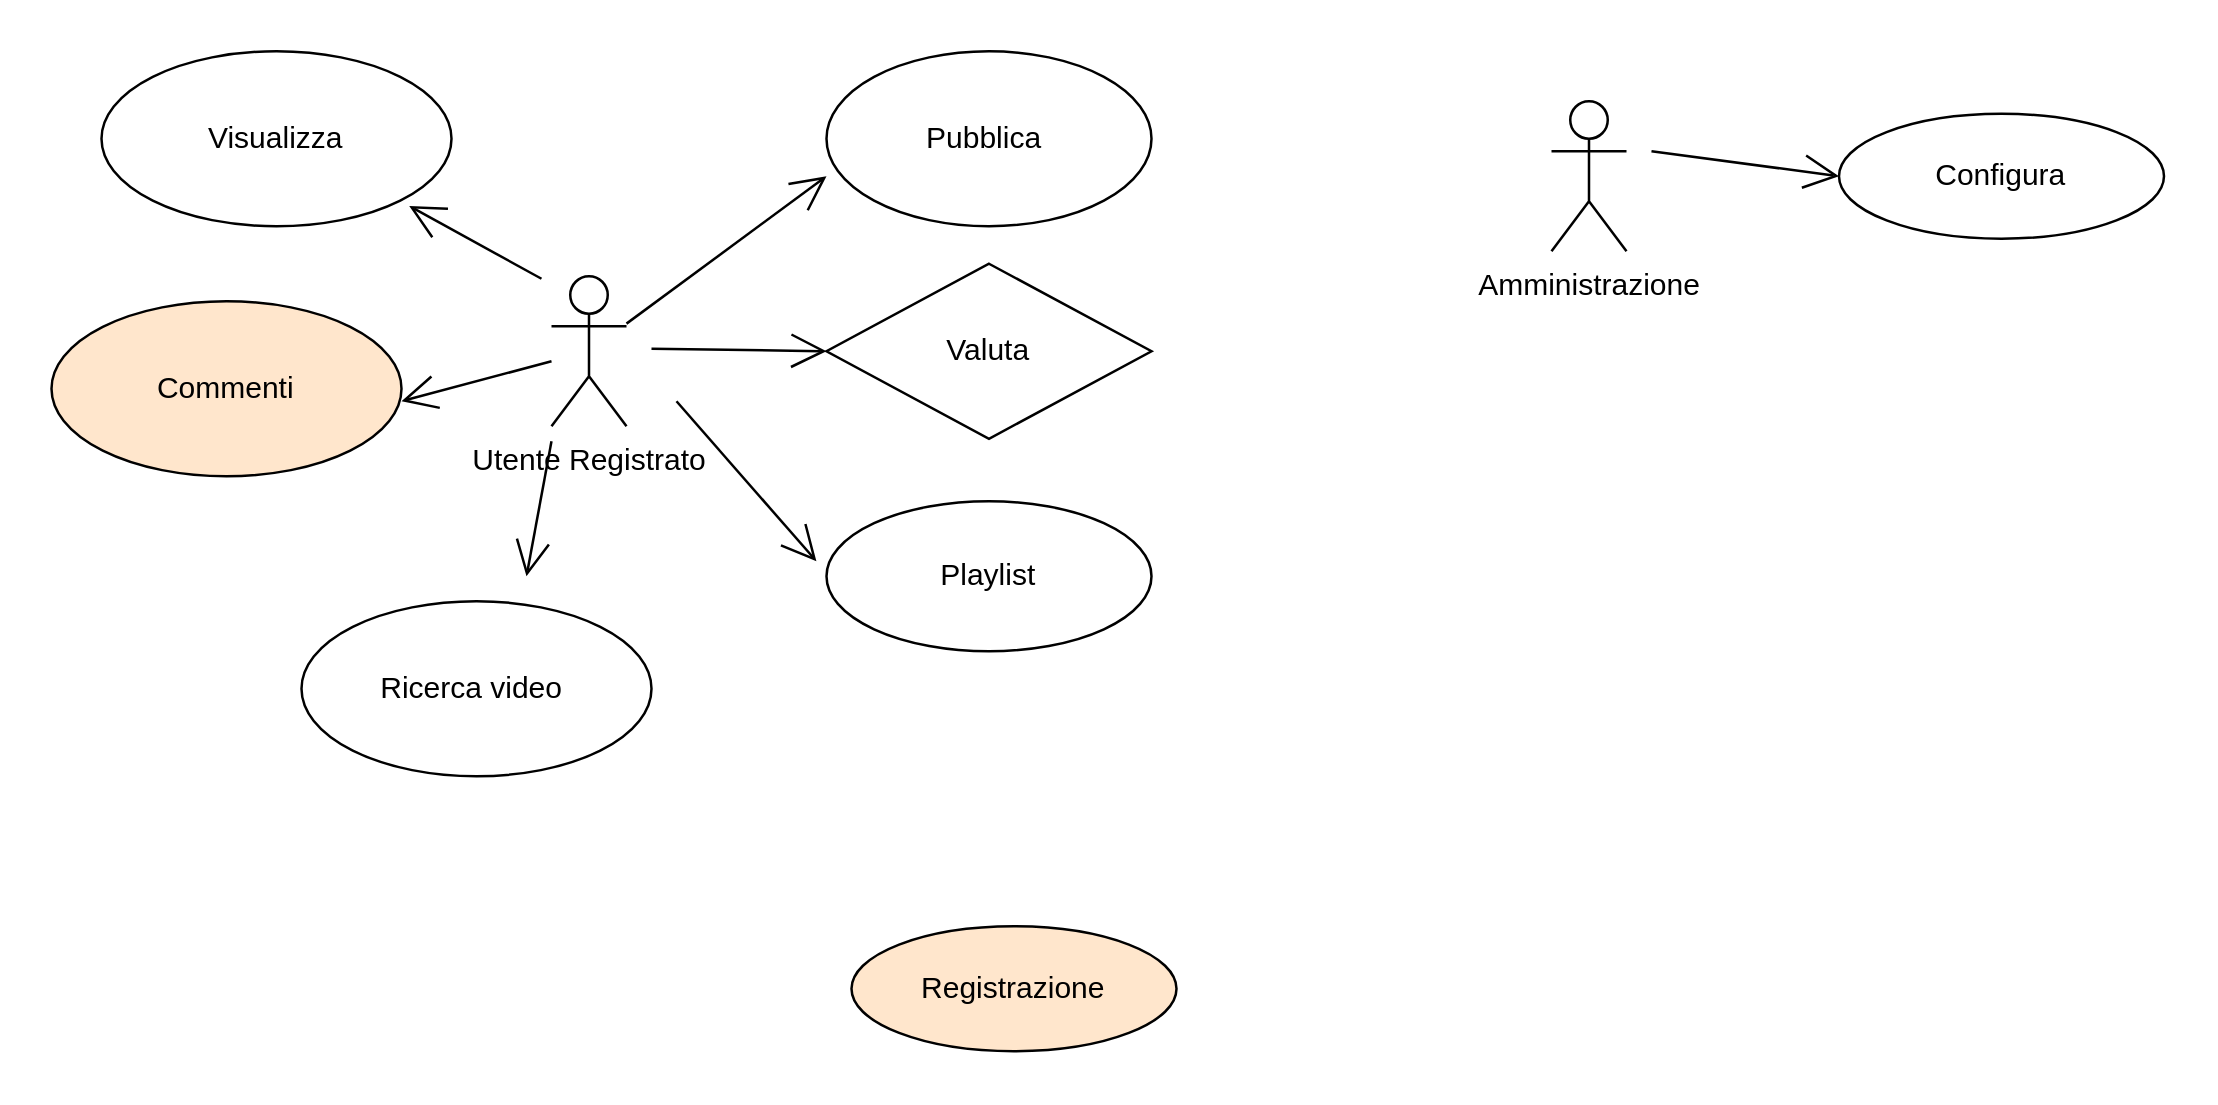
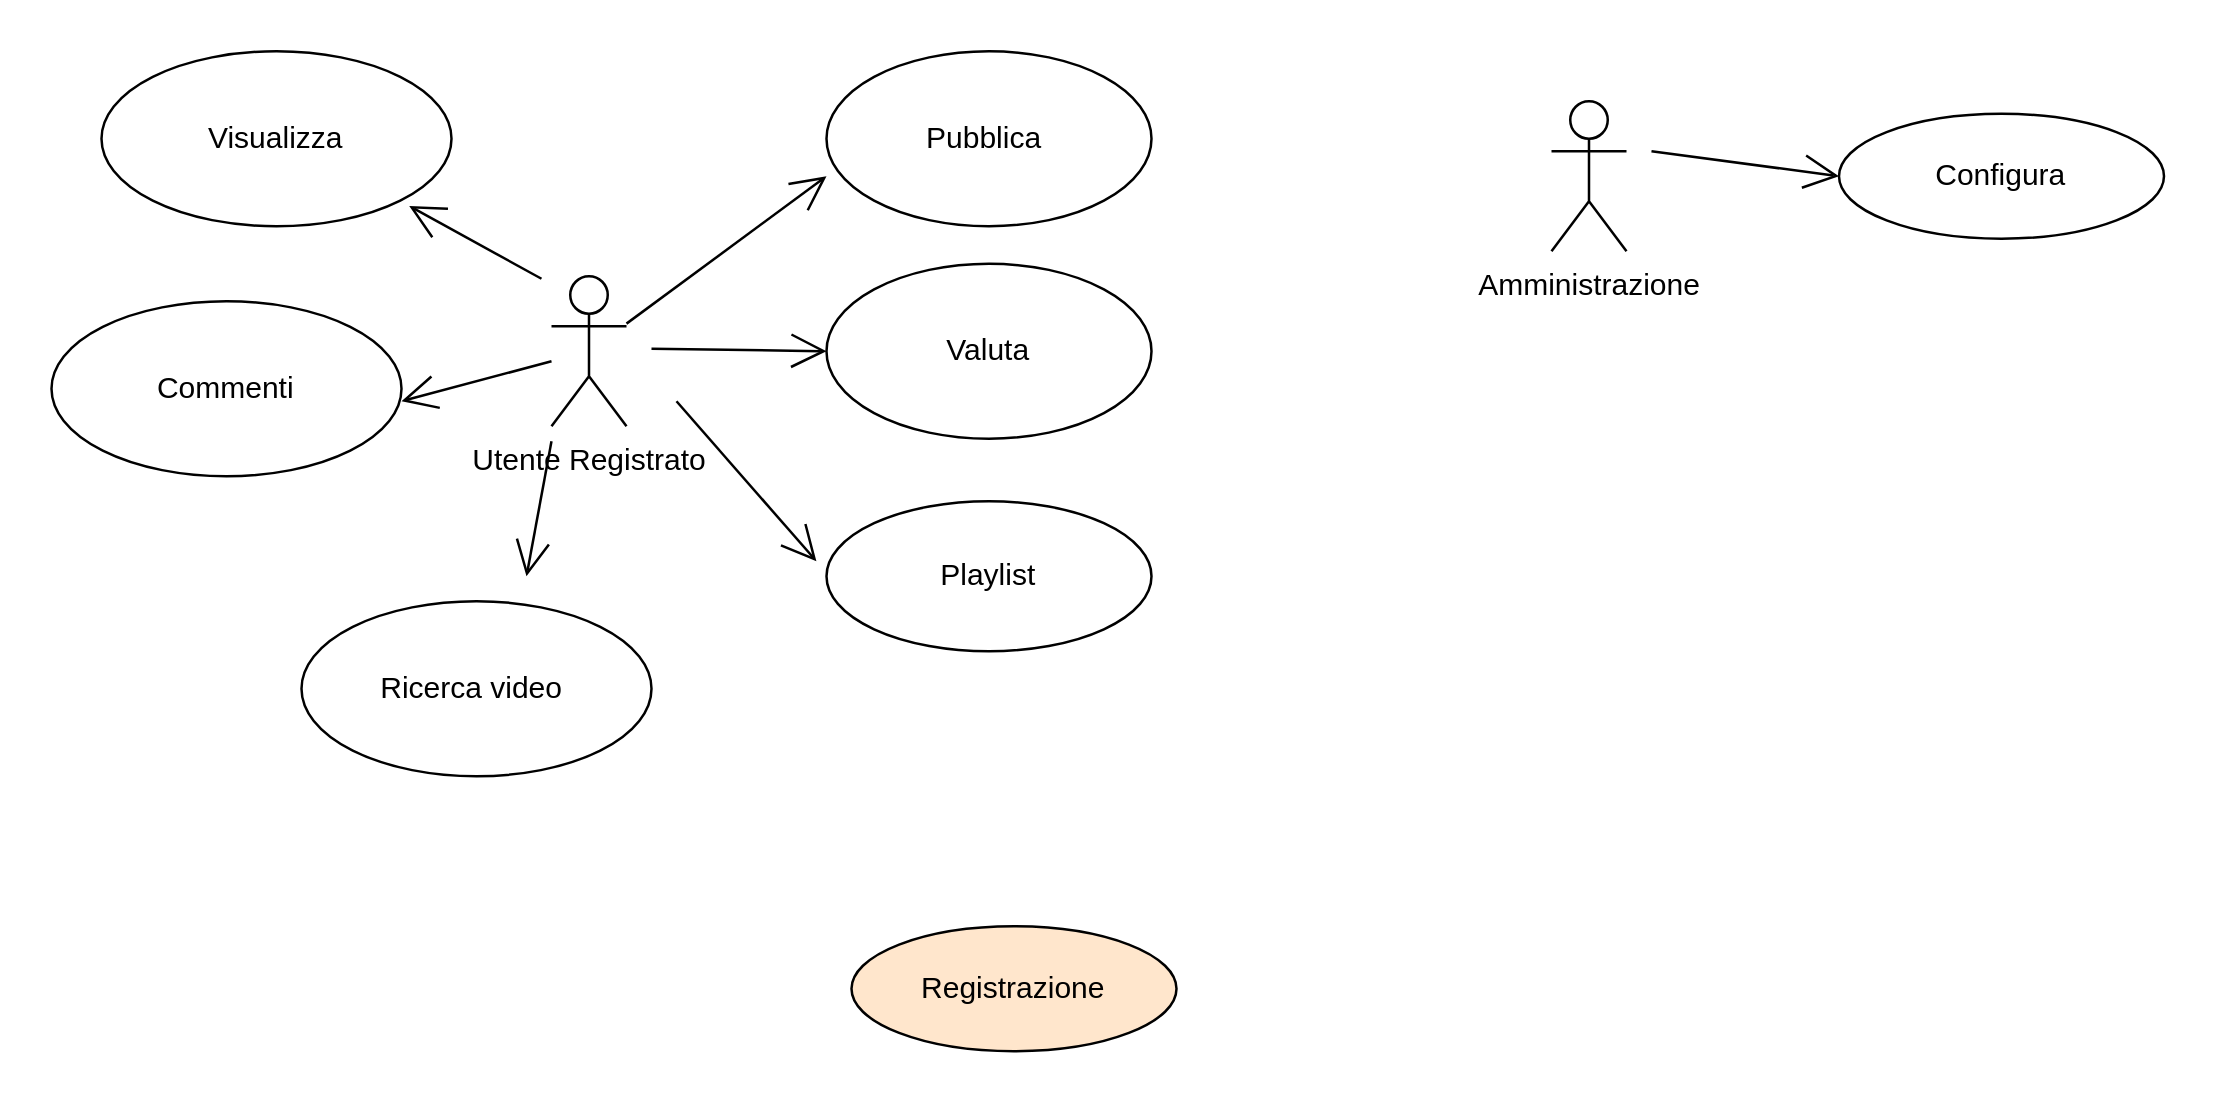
(989, 351) -> (989, 351)
(226, 389) -> (226, 389)
